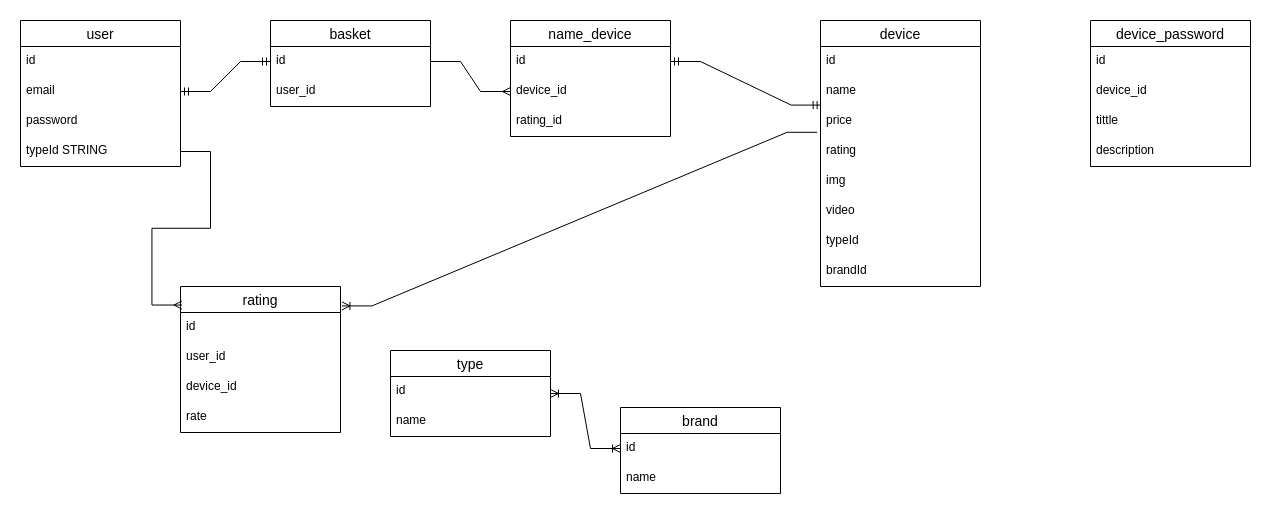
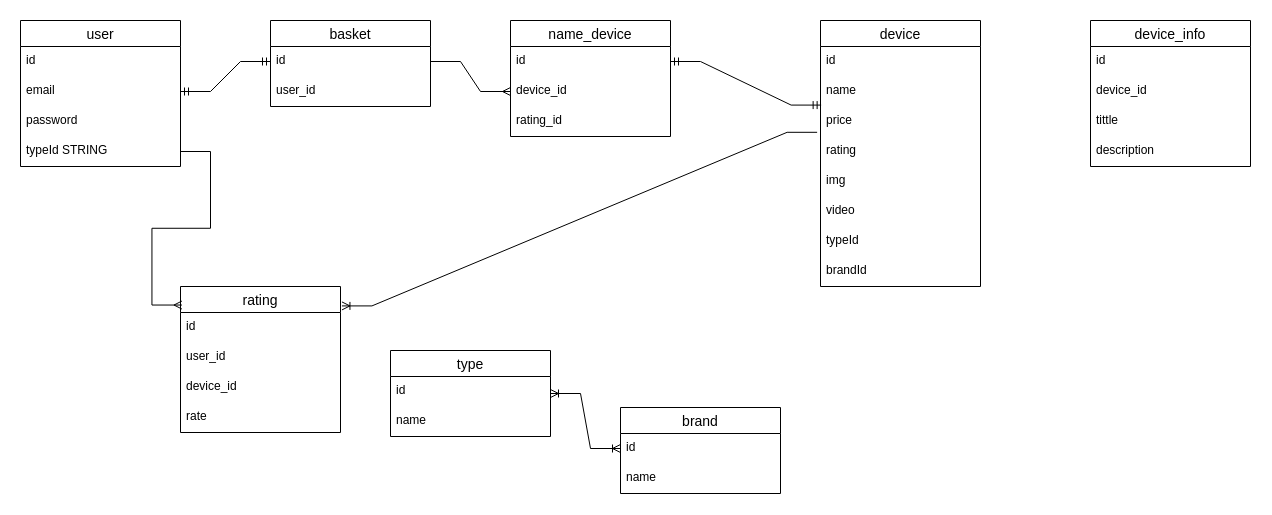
(1170, 34) -> (1170, 34)
